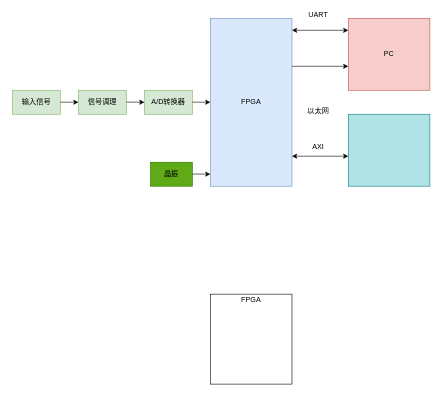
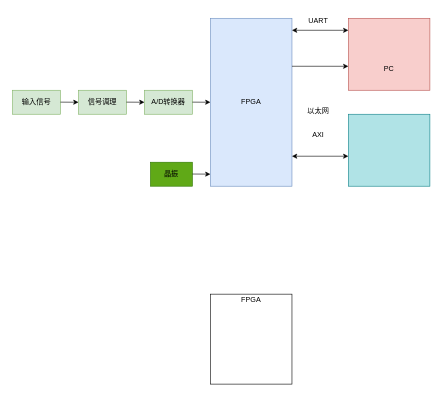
(318, 15) -> (318, 21)
(389, 54) -> (389, 69)
(318, 147) -> (318, 135)
